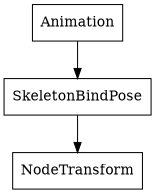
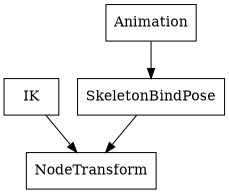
none -> (31, 97)
